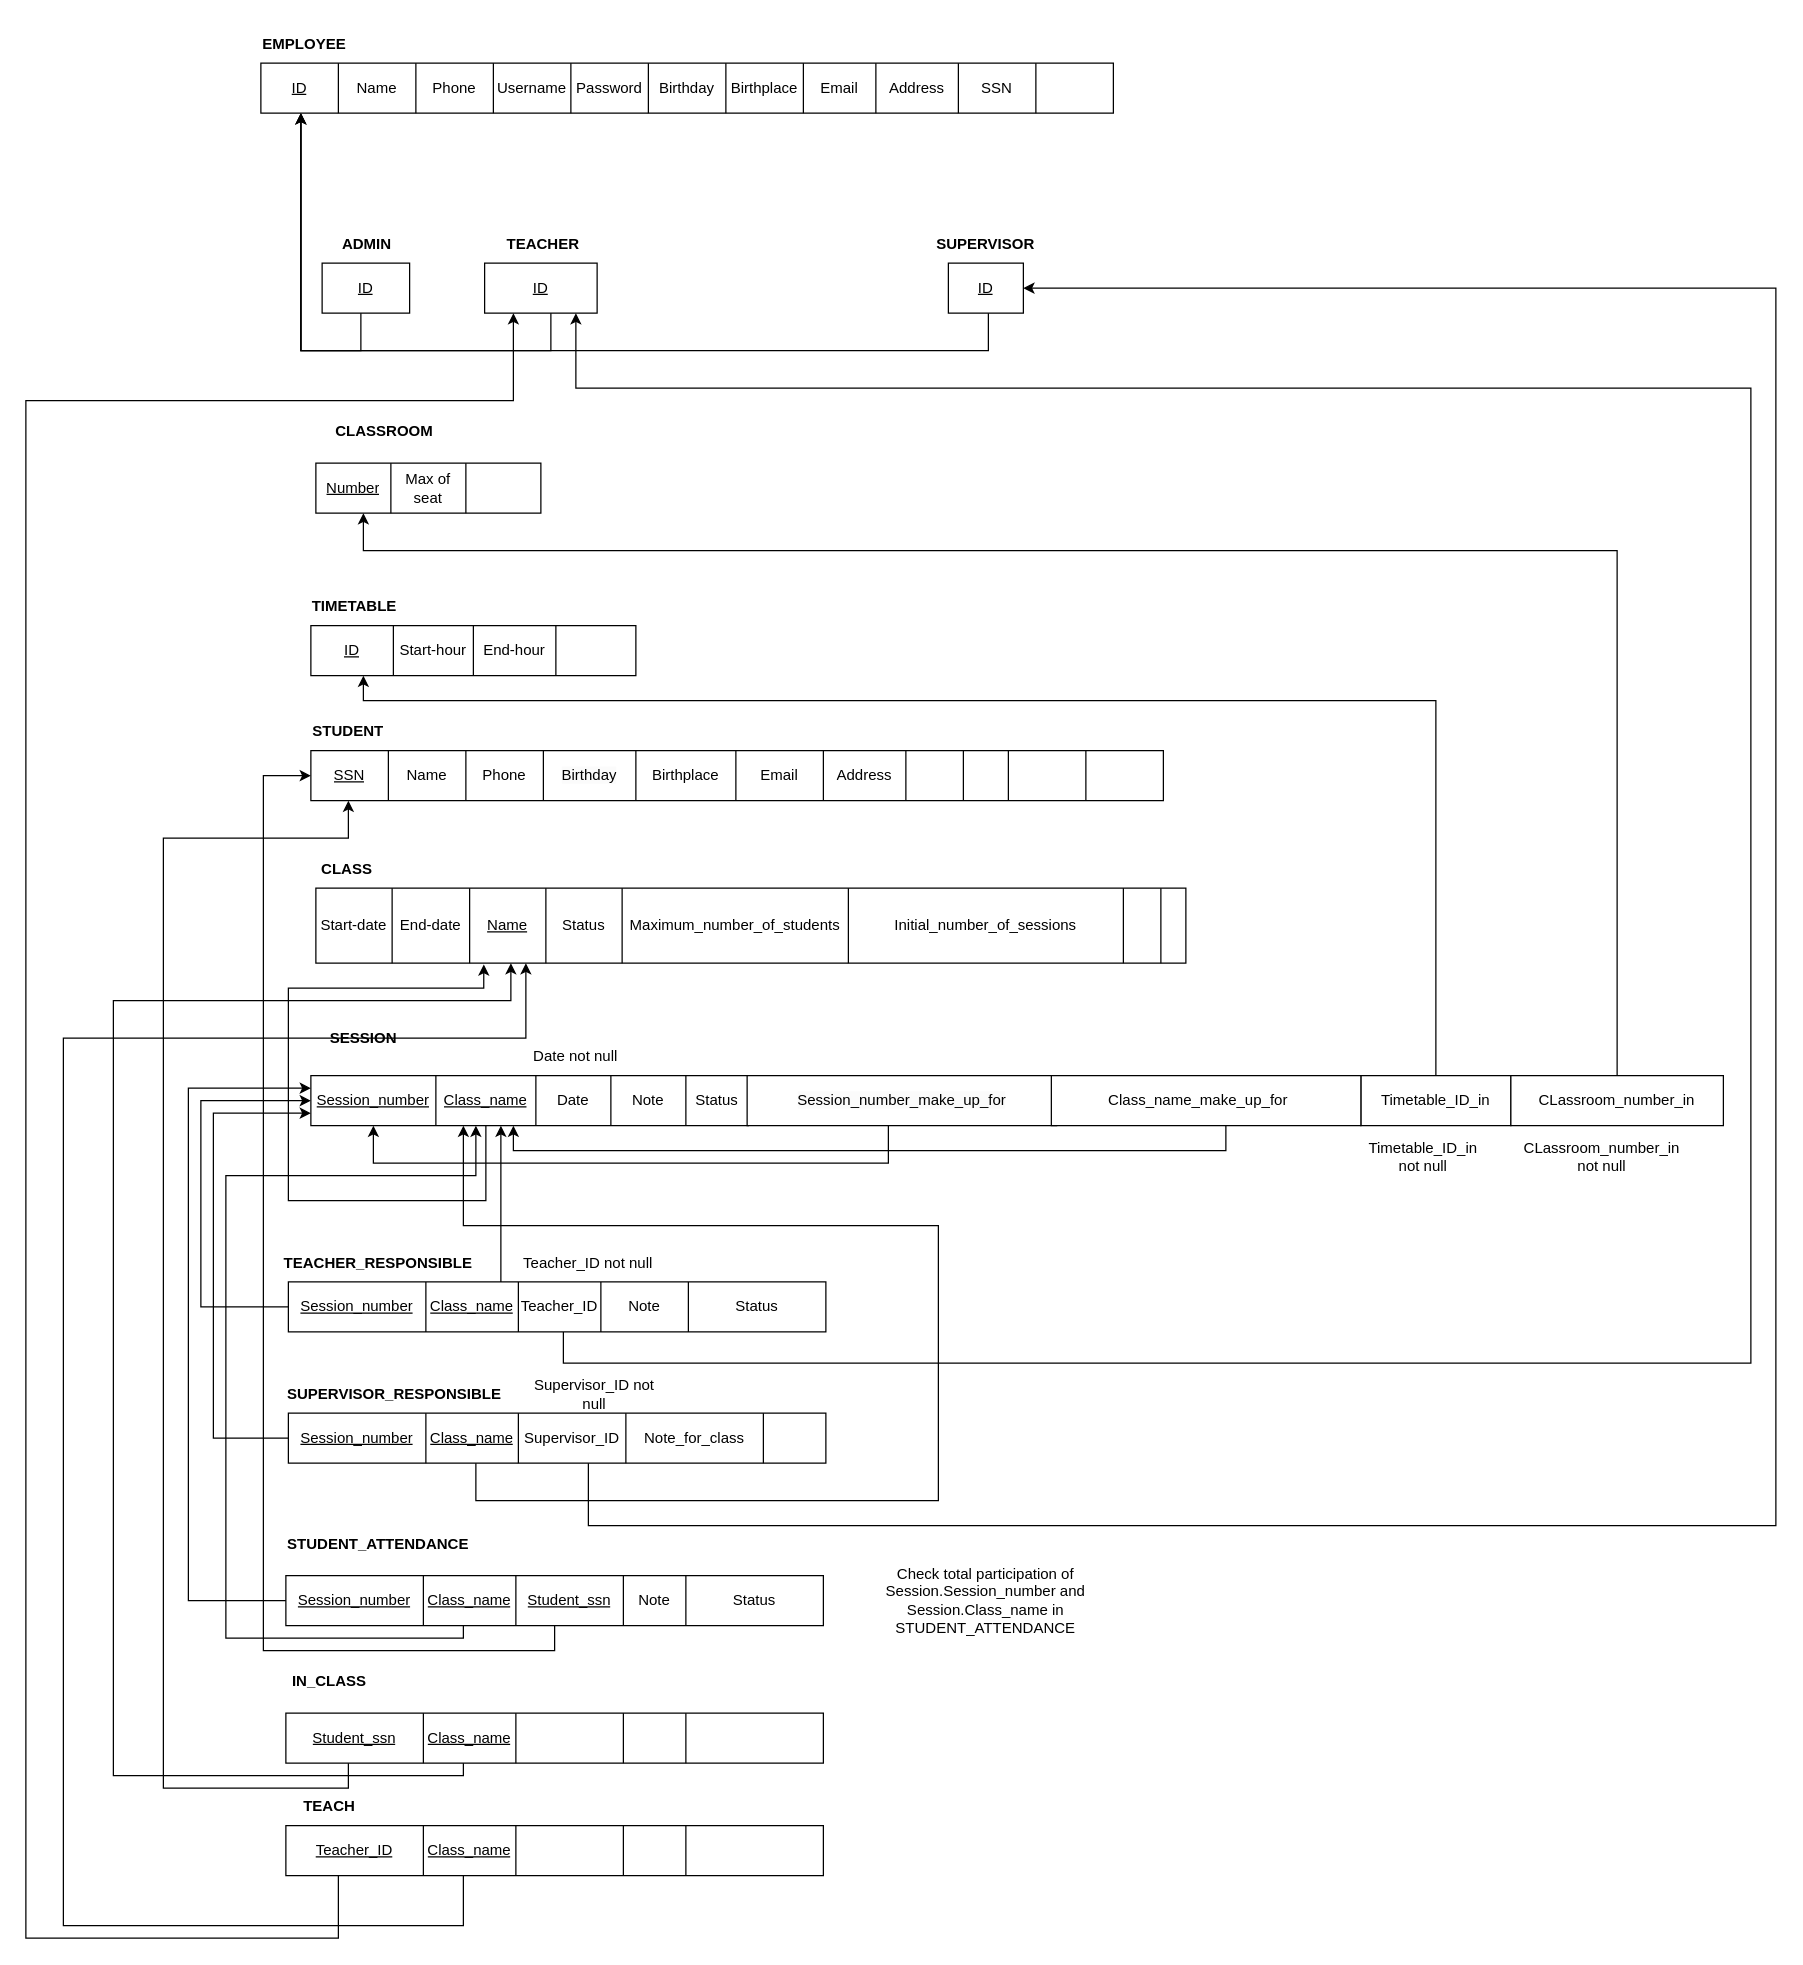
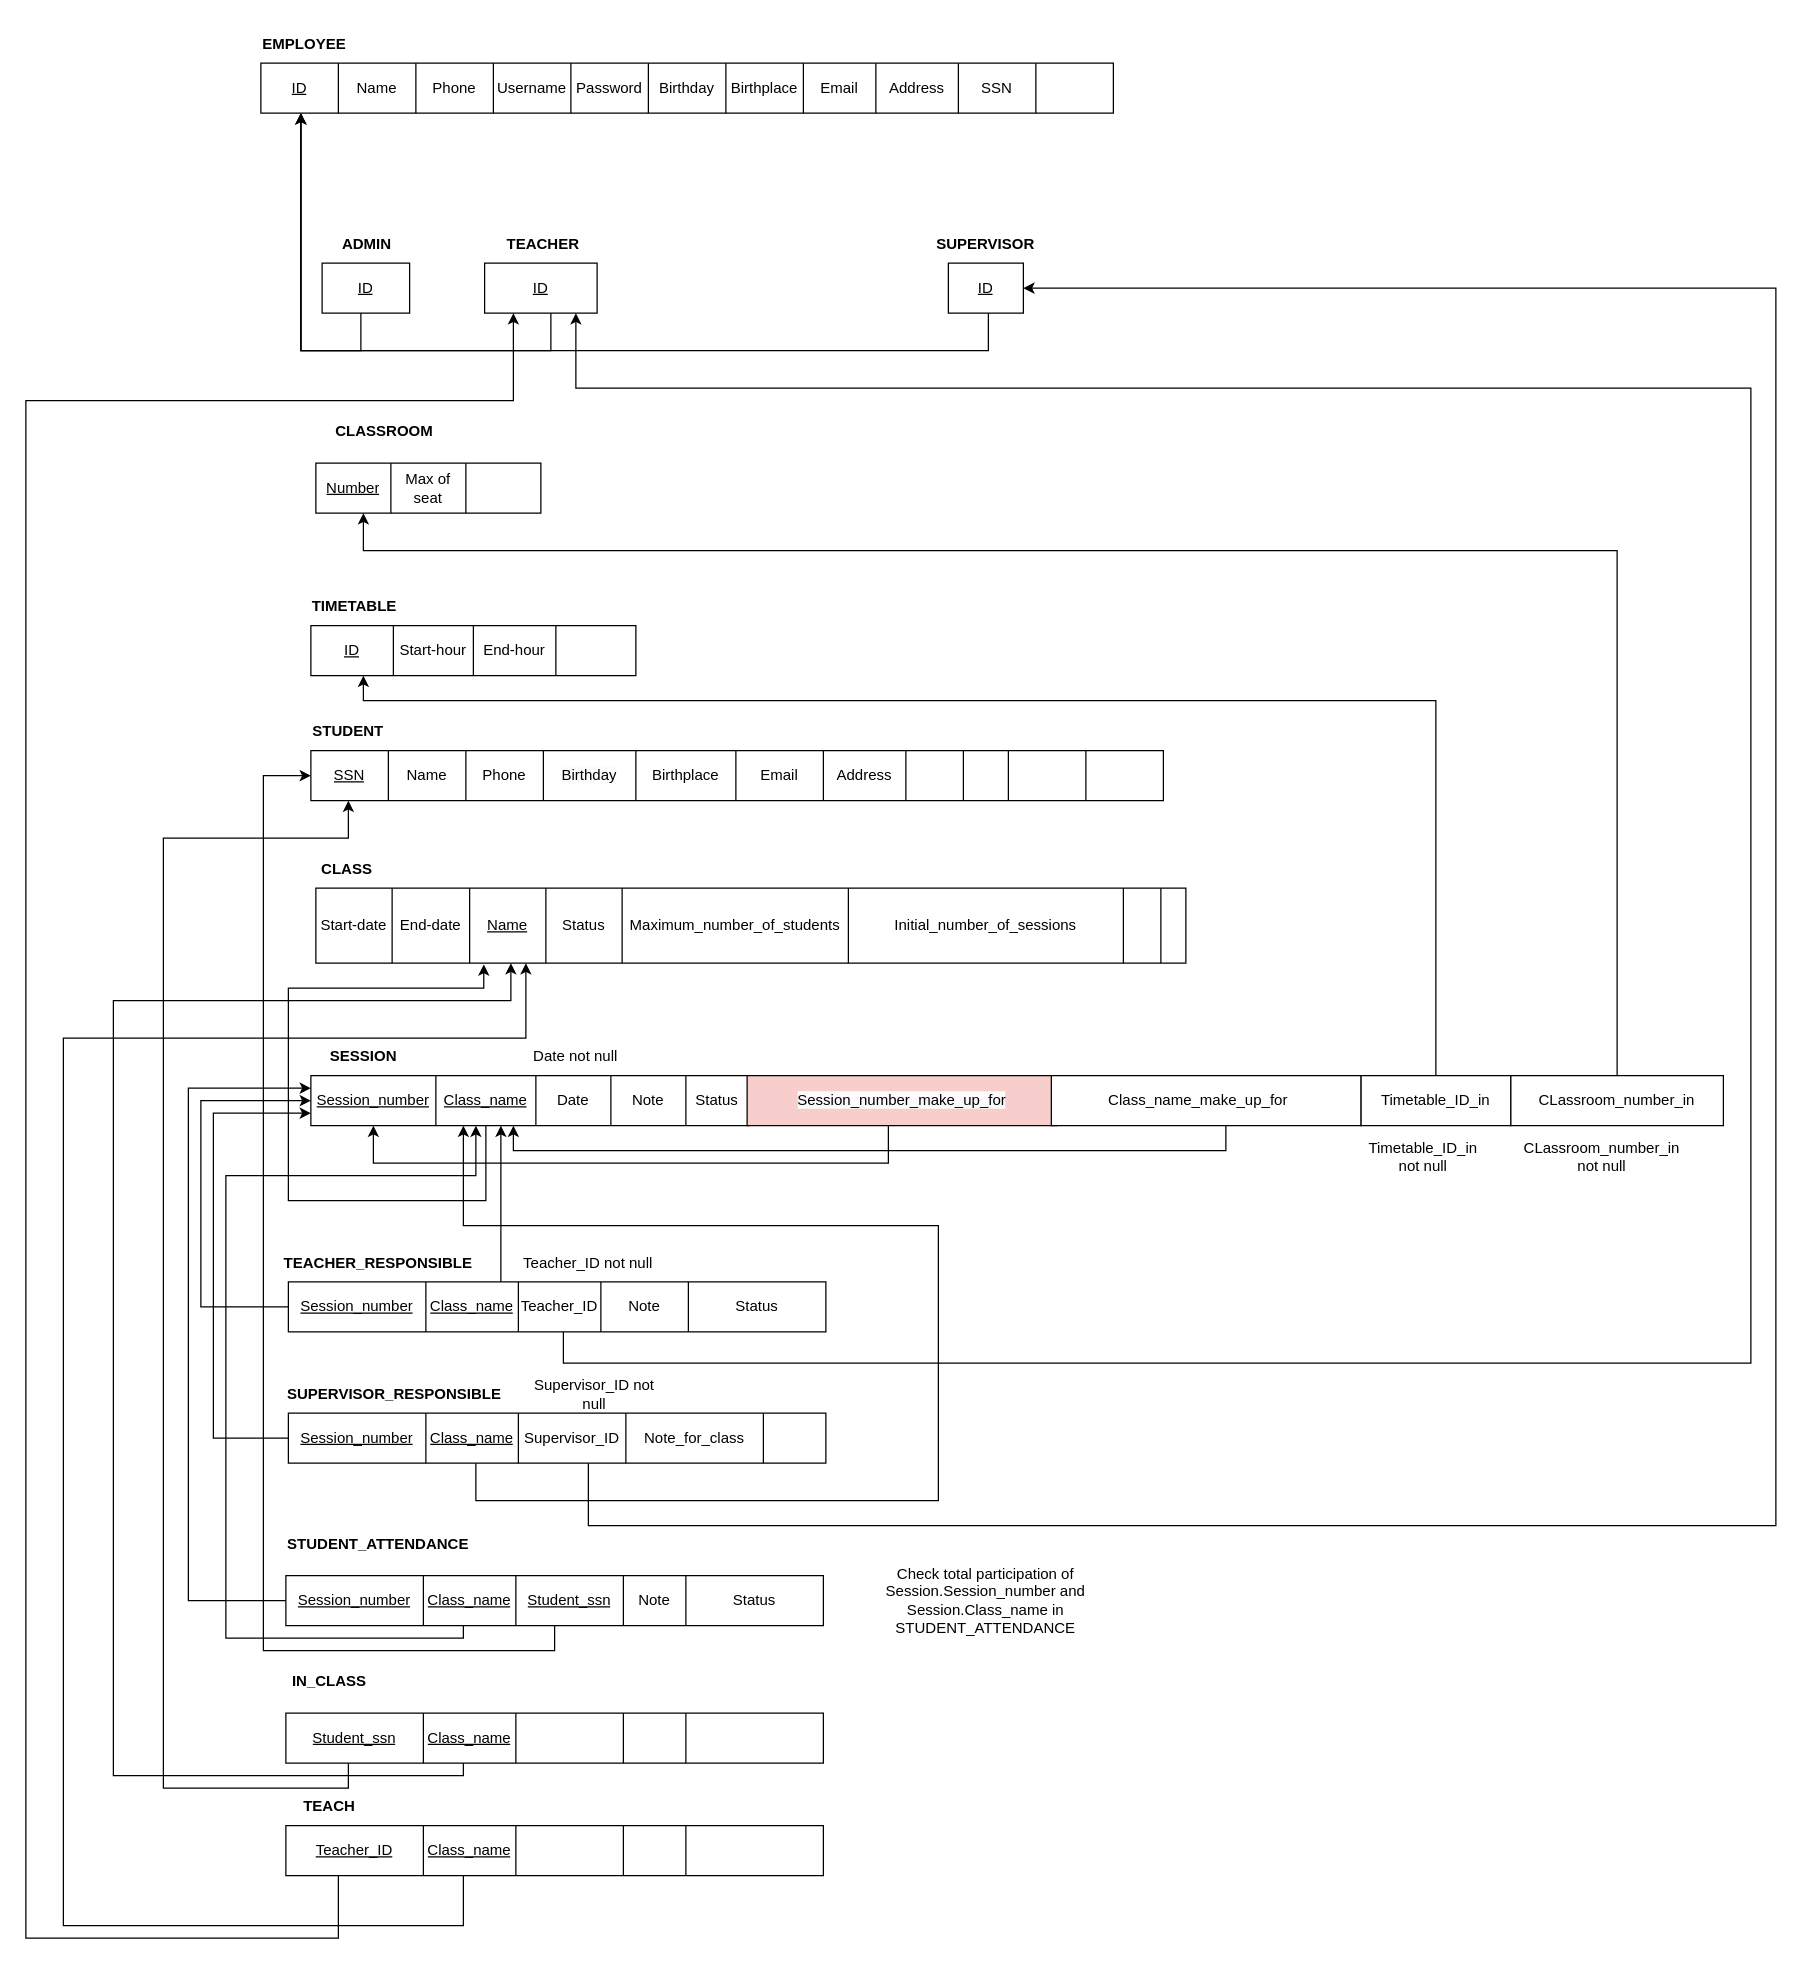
(366, 1038) -> (366, 1057)
(902, 1101) -> (902, 1101)
